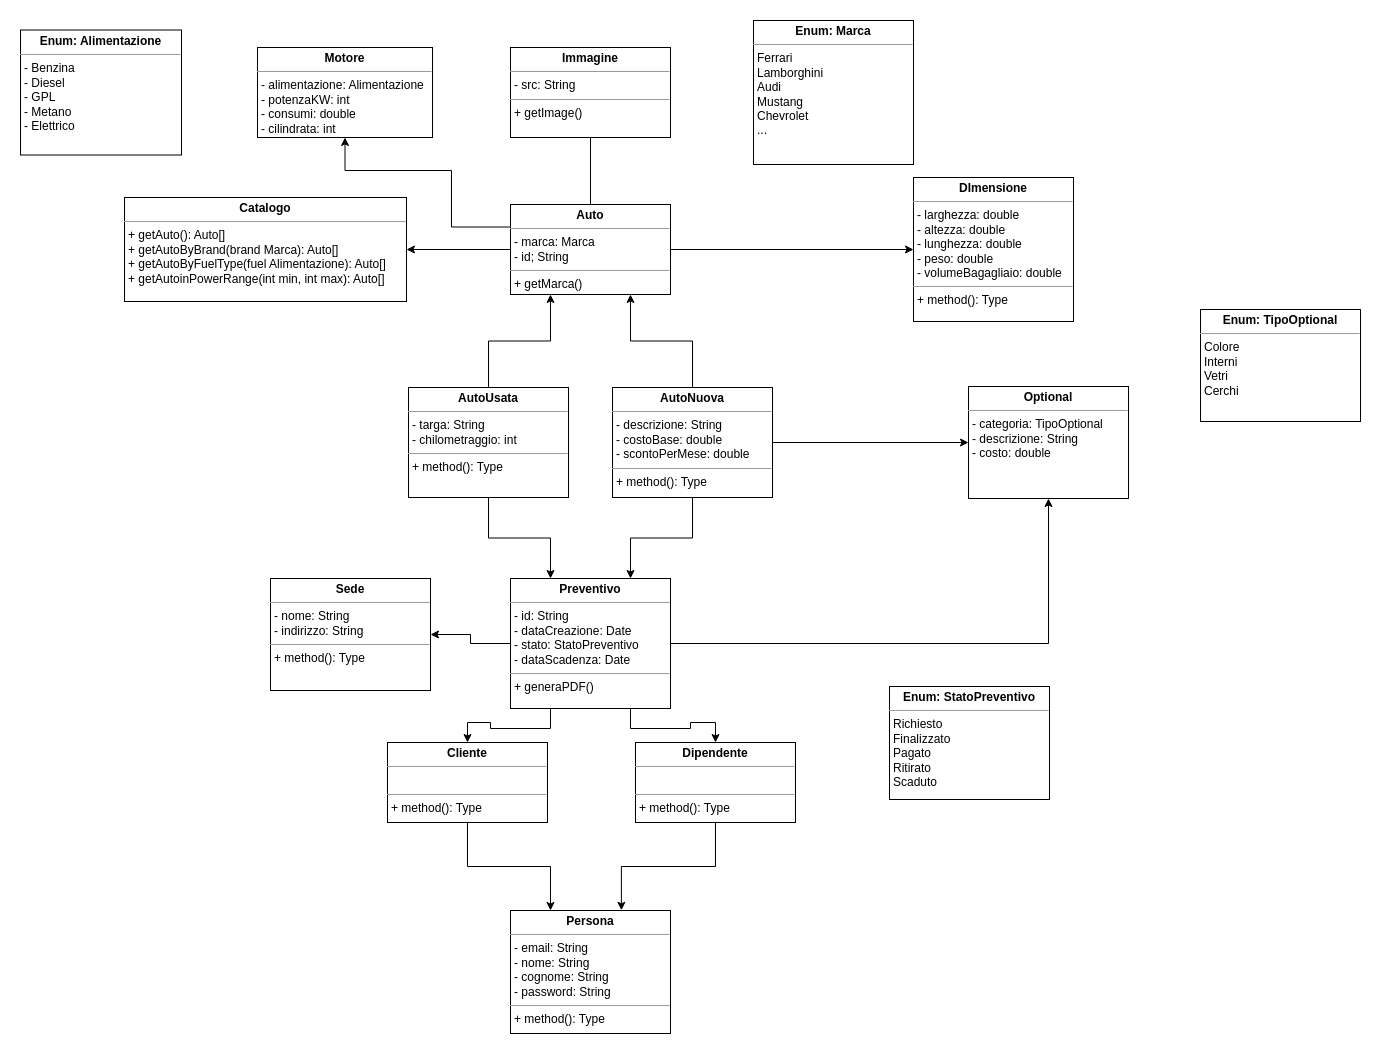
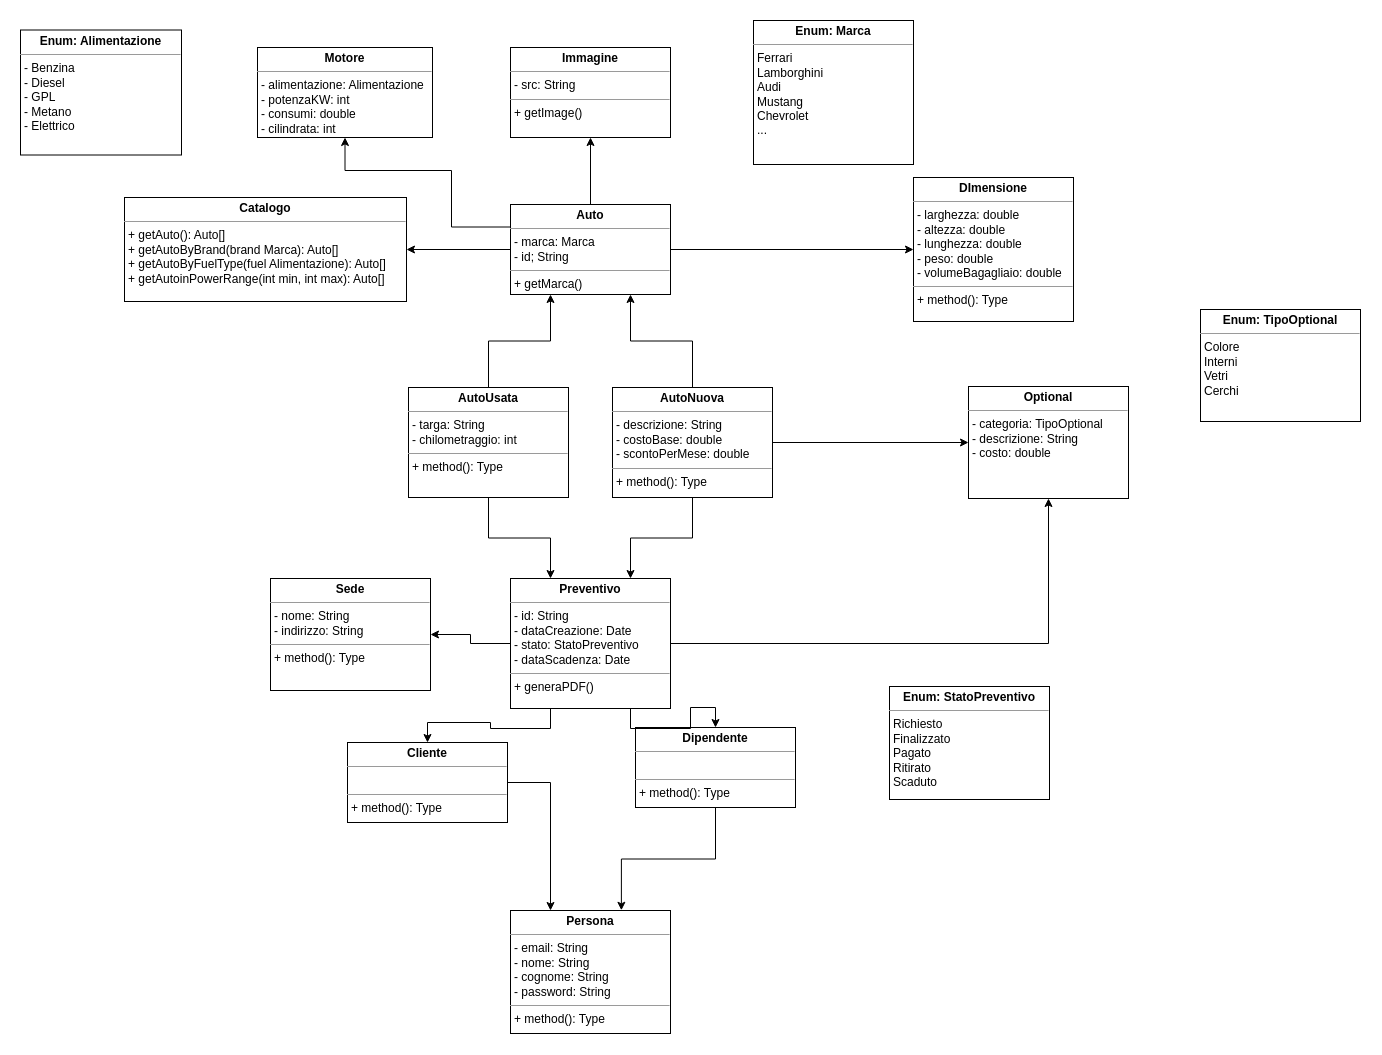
(591, 143) -> (591, 145)
(468, 783) -> (428, 783)
(716, 783) -> (716, 768)
